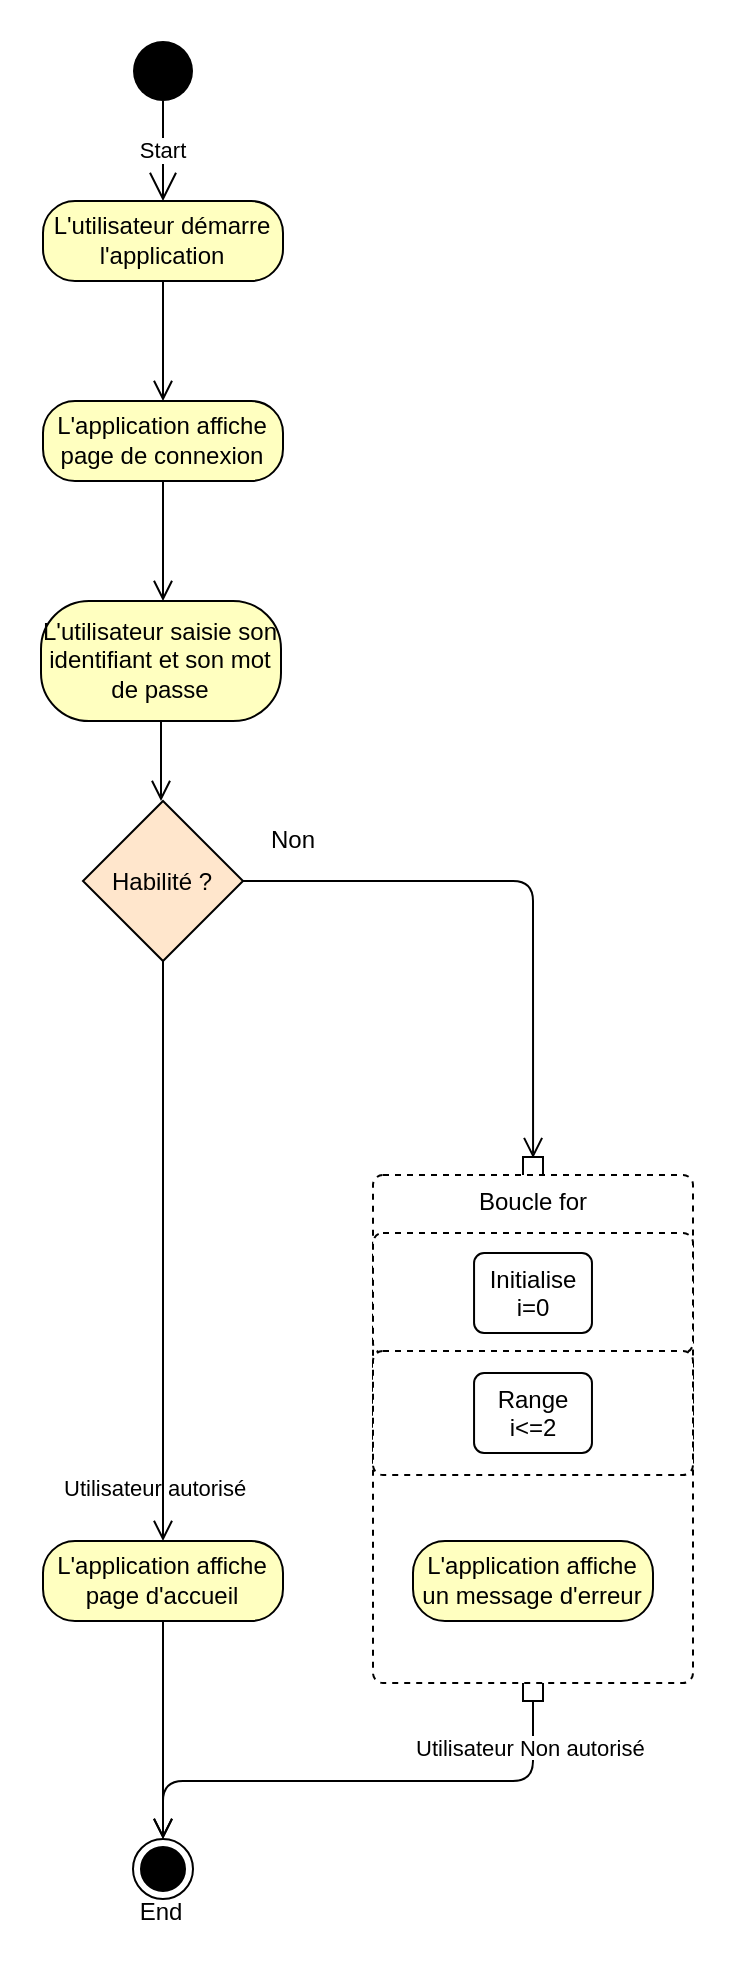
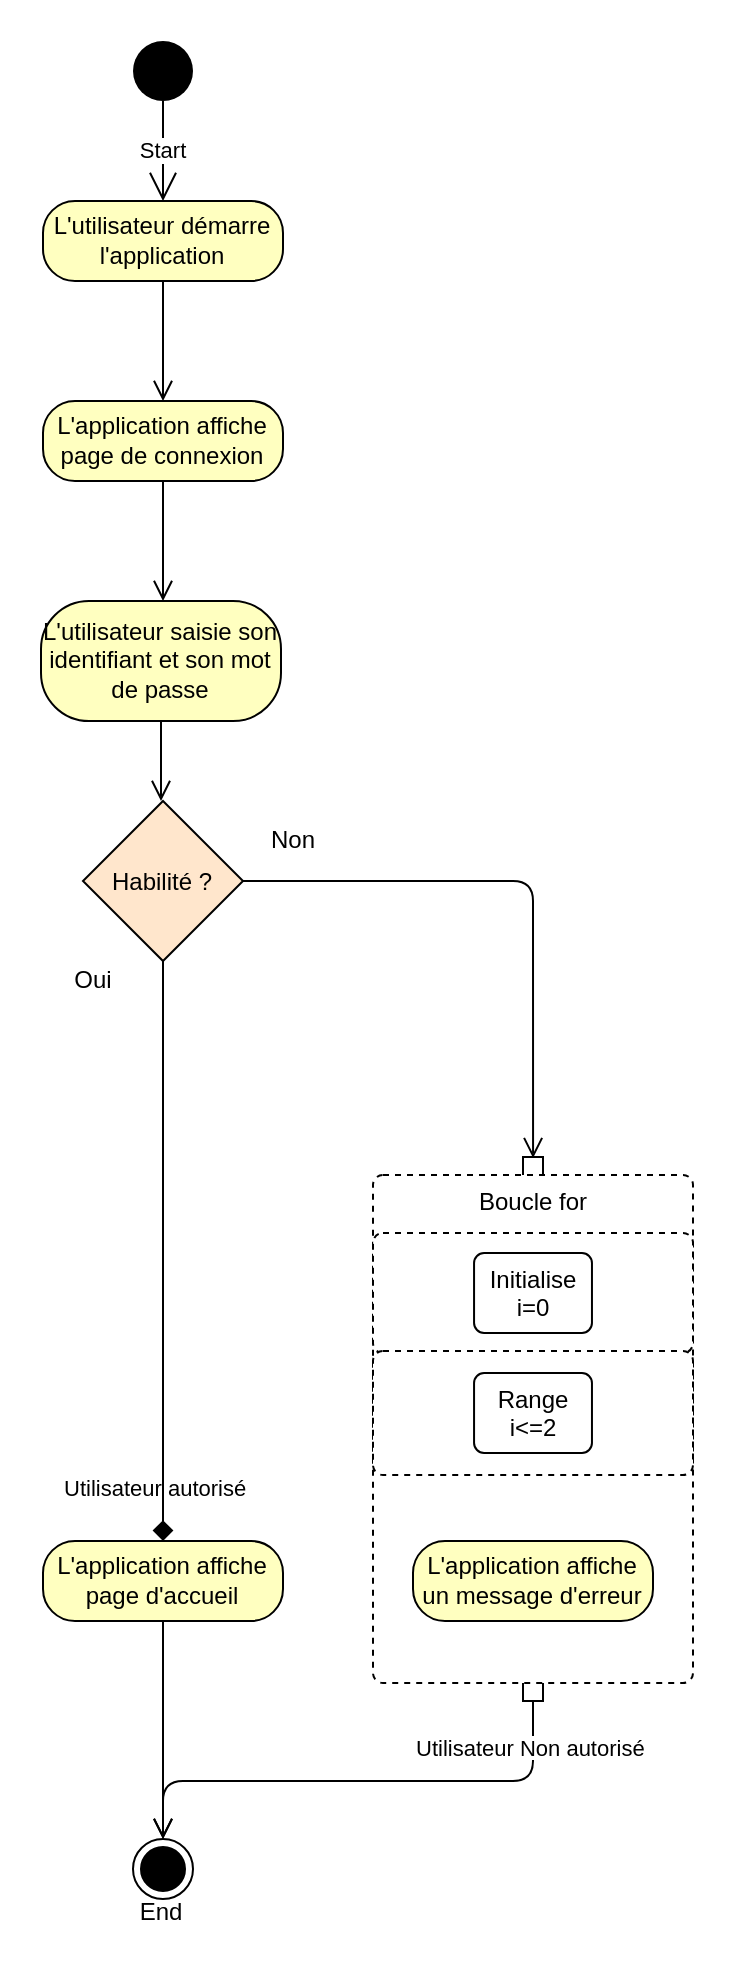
none -> (93, 981)
(163, 1528) -> (163, 1521)
